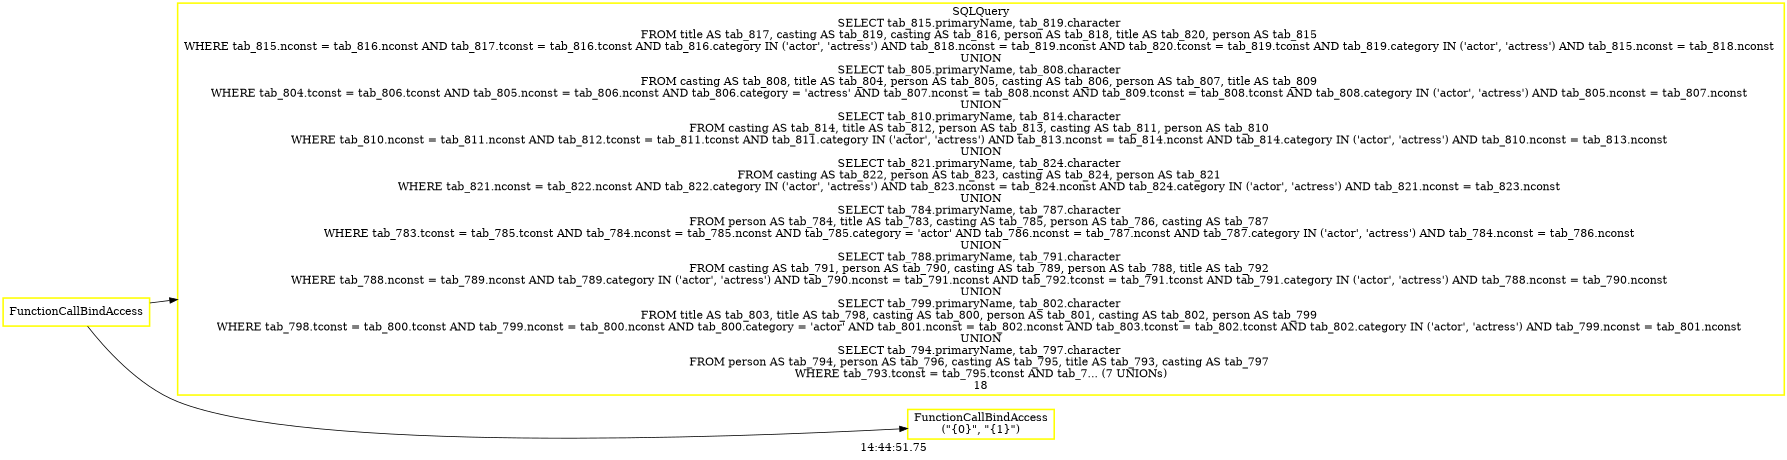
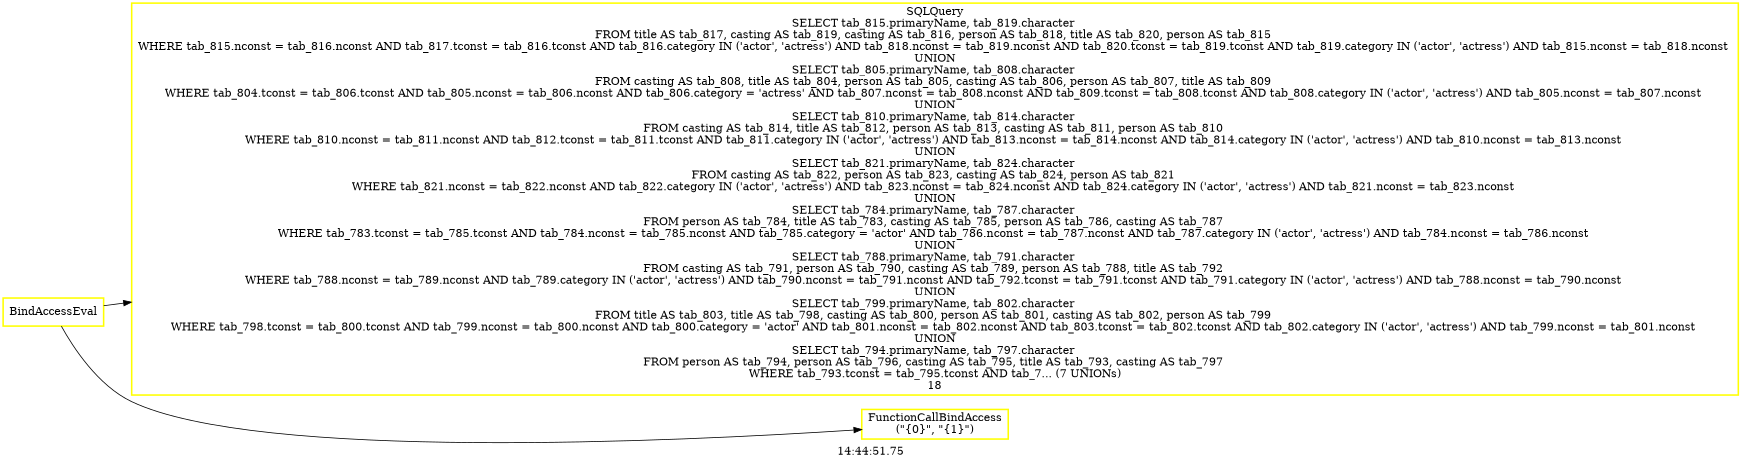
(76, 312) -> (53, 312)
